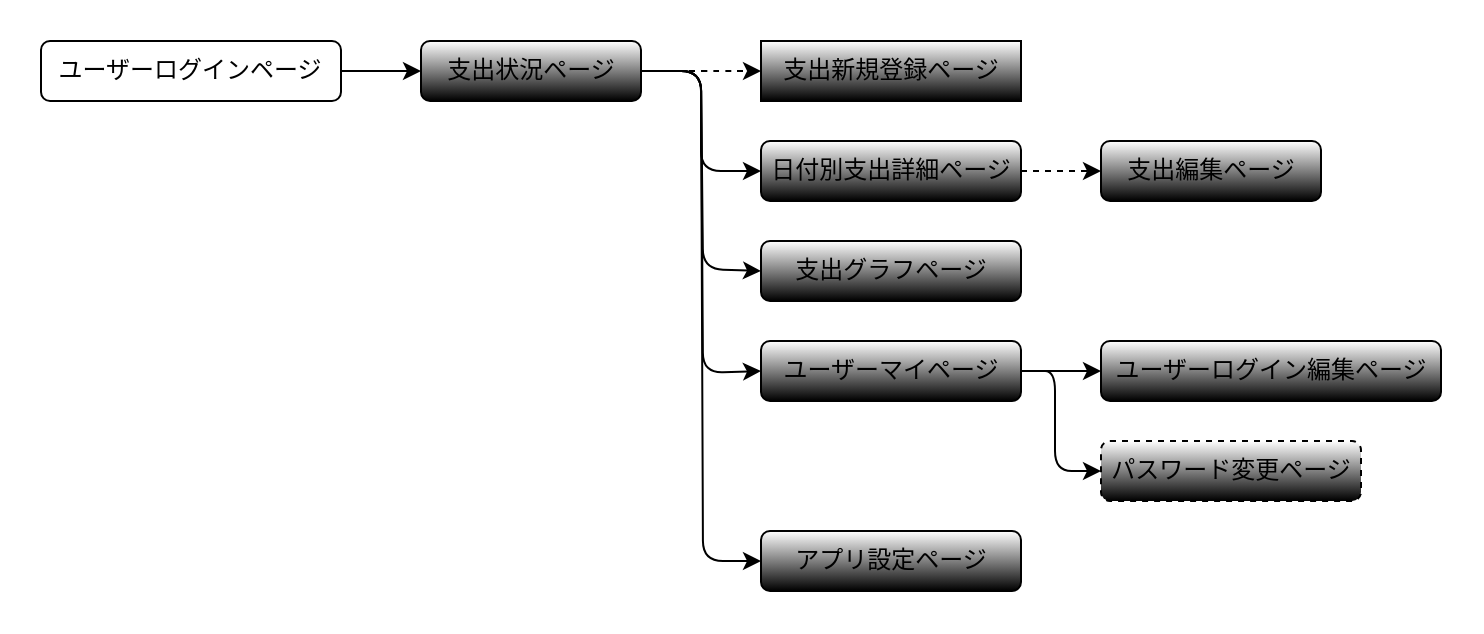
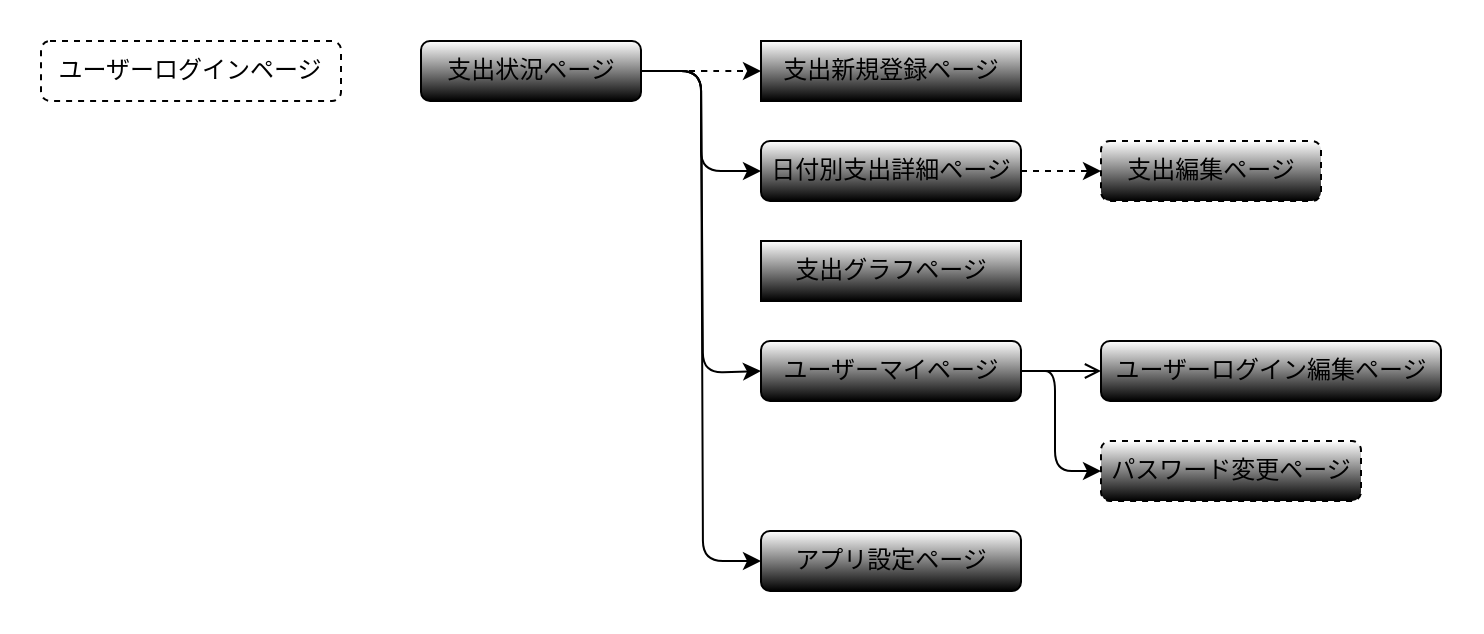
(191, 71) -> (191, 71)
(374, 71) -> none
(1211, 171) -> (1211, 171)
(727, 270) -> none
(891, 271) -> (891, 271)
(1086, 371) -> (1088, 371)
